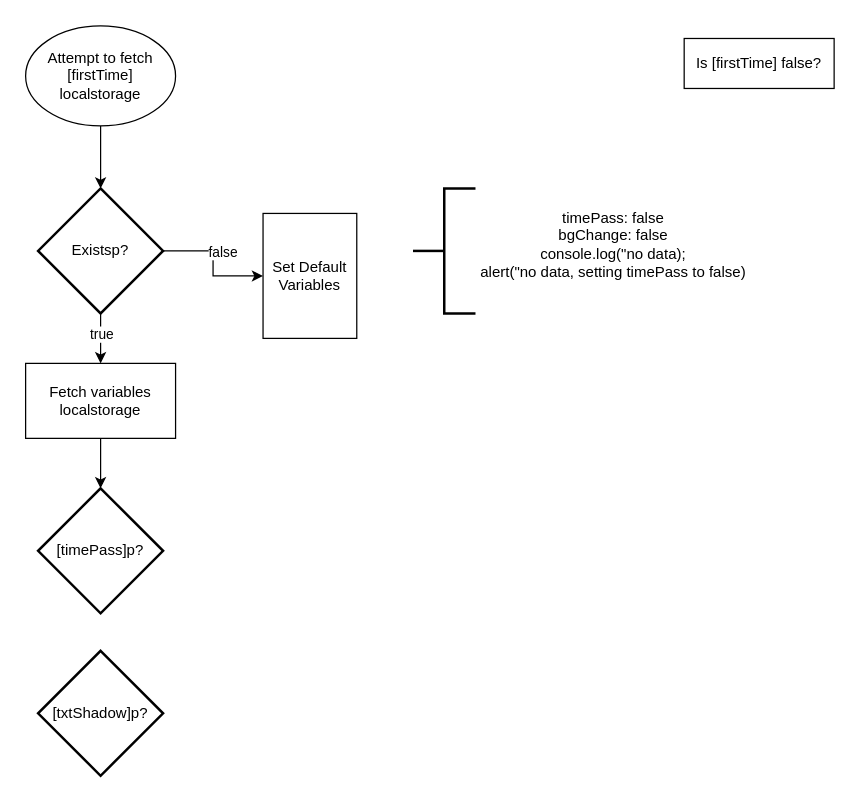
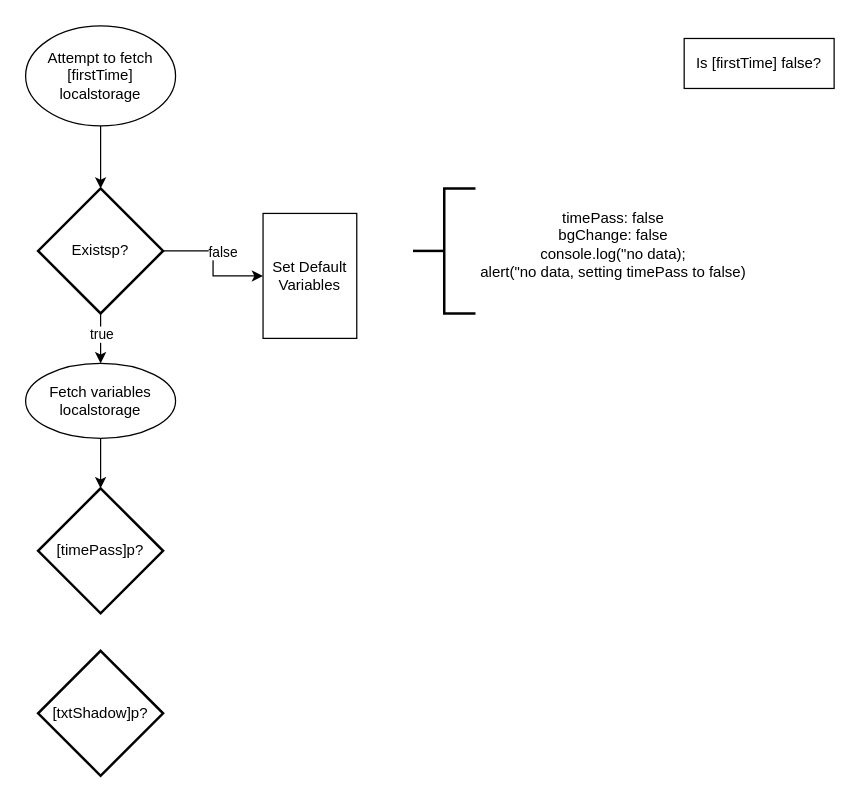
(101, 401) -> (101, 401)
